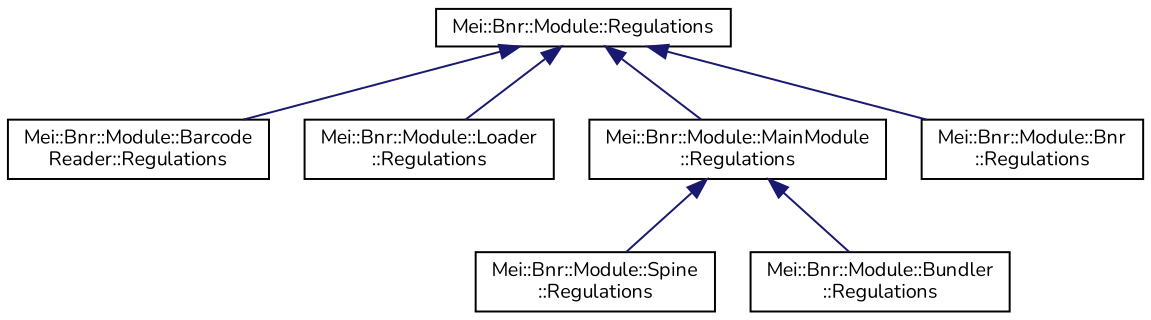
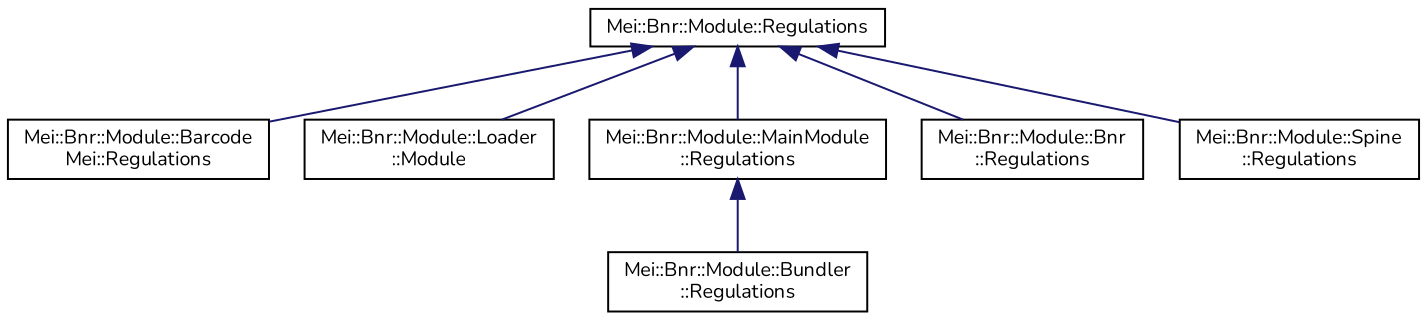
(138, 149) -> (138, 149)
(429, 149) -> (429, 149)
(659, 222) -> (1009, 86)
